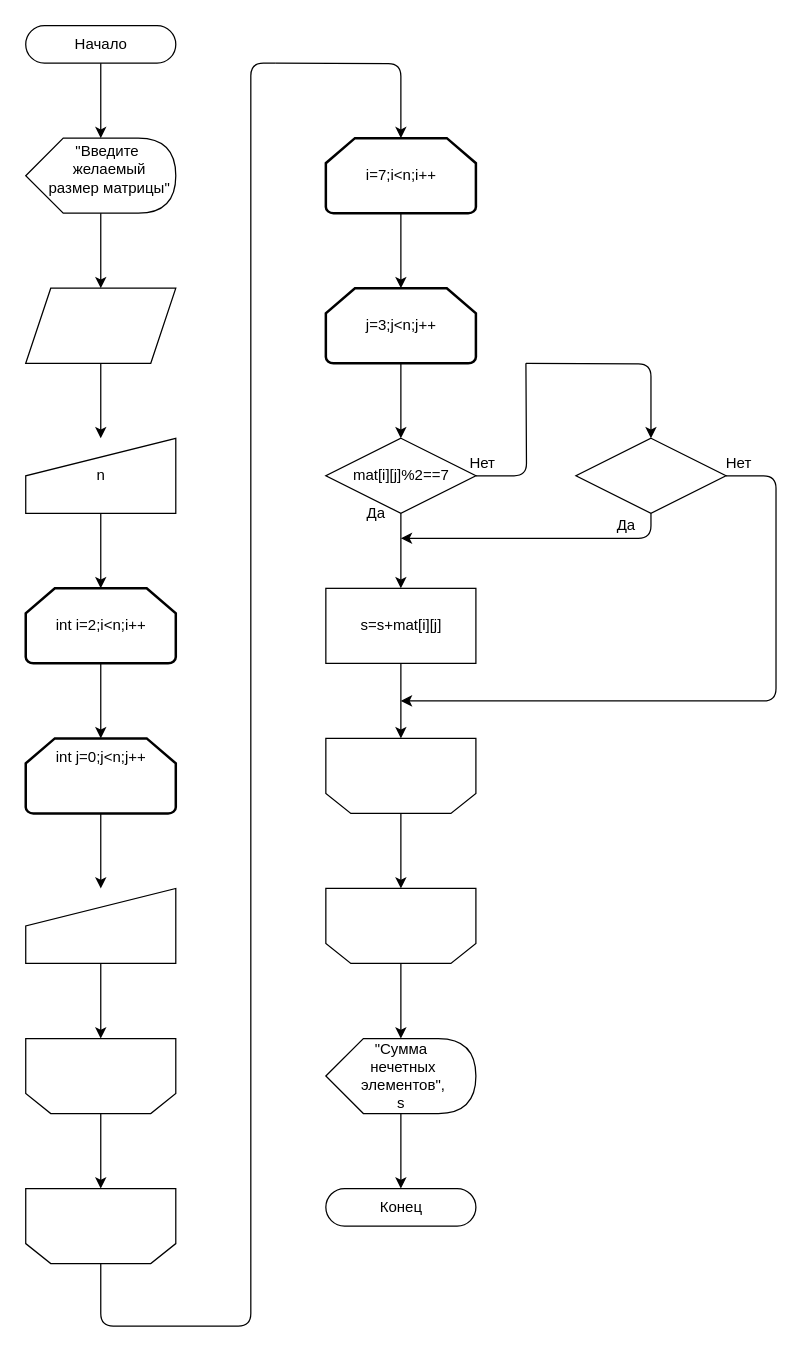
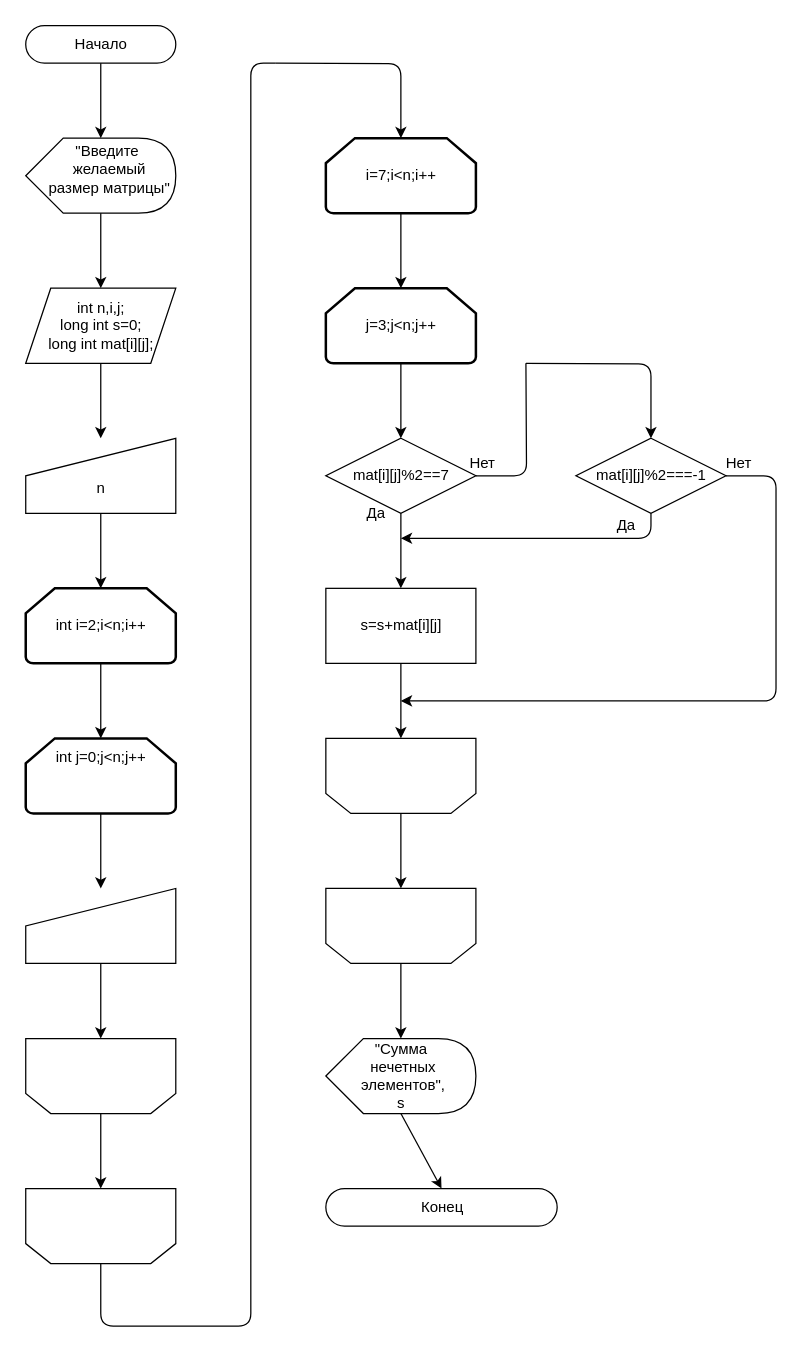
none -> (101, 326)
(101, 476) -> (101, 488)
none -> (651, 476)
(401, 1207) -> (441, 1207)
